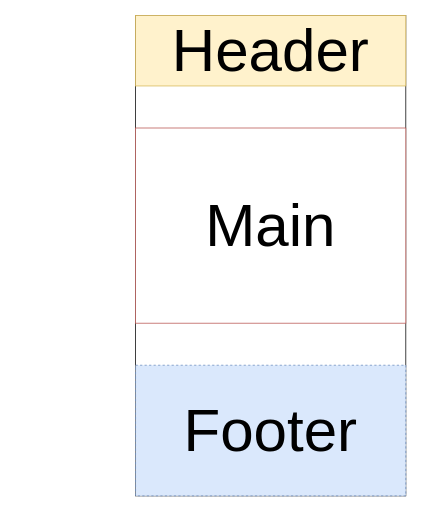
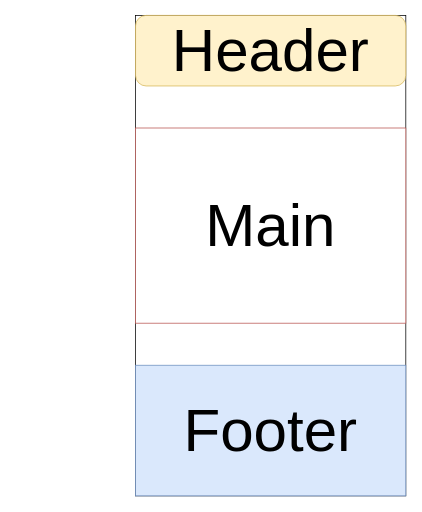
(270, 51) -> (270, 51)
(270, 430) -> (270, 430)
